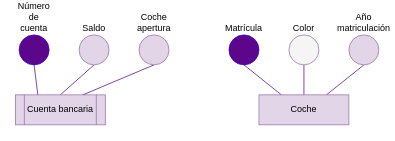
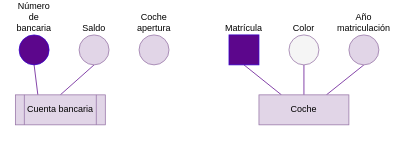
(34, 16) -> (34, 16)
(244, 50) -> (244, 50)
(118, 80) -> none
